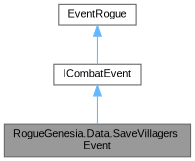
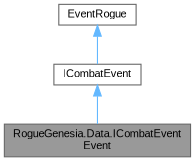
(97, 140) -> (97, 140)
